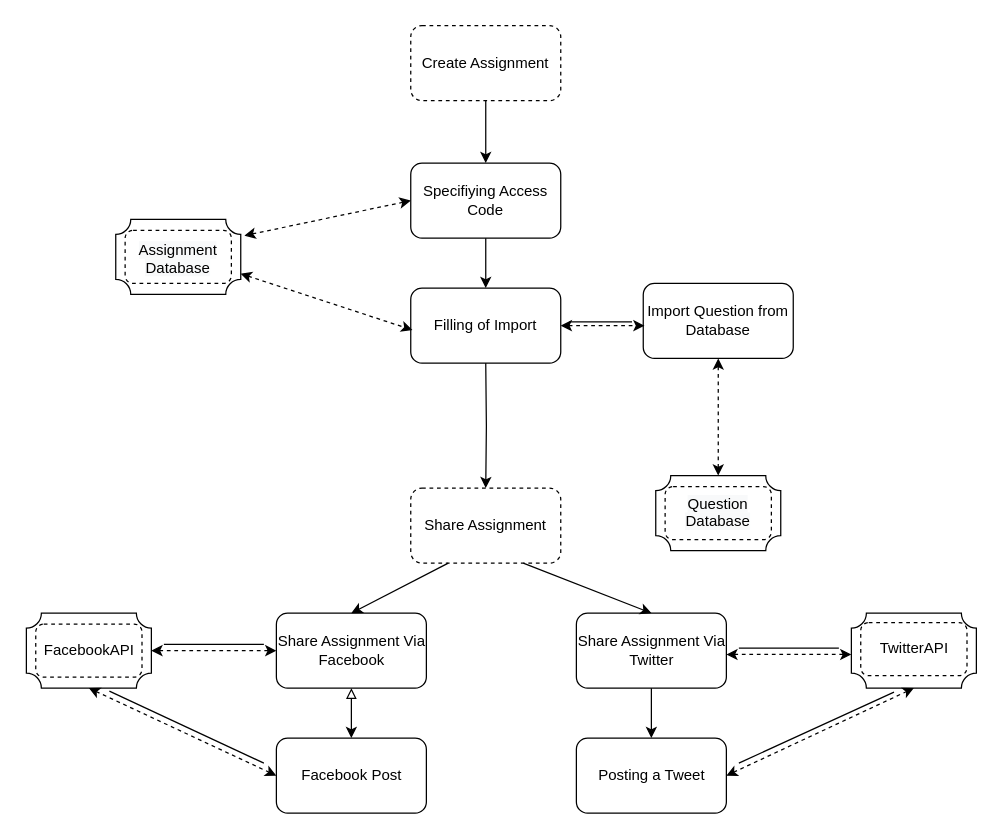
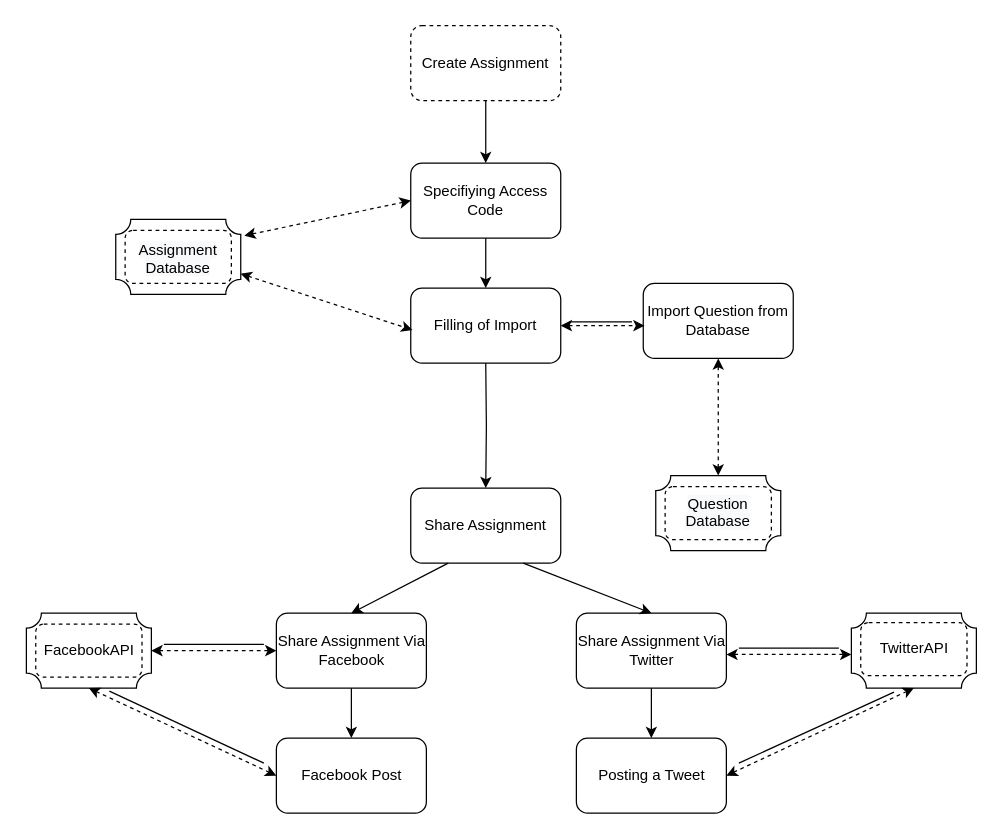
(486, 526) -> (486, 526)
(351, 699) -> (351, 694)
